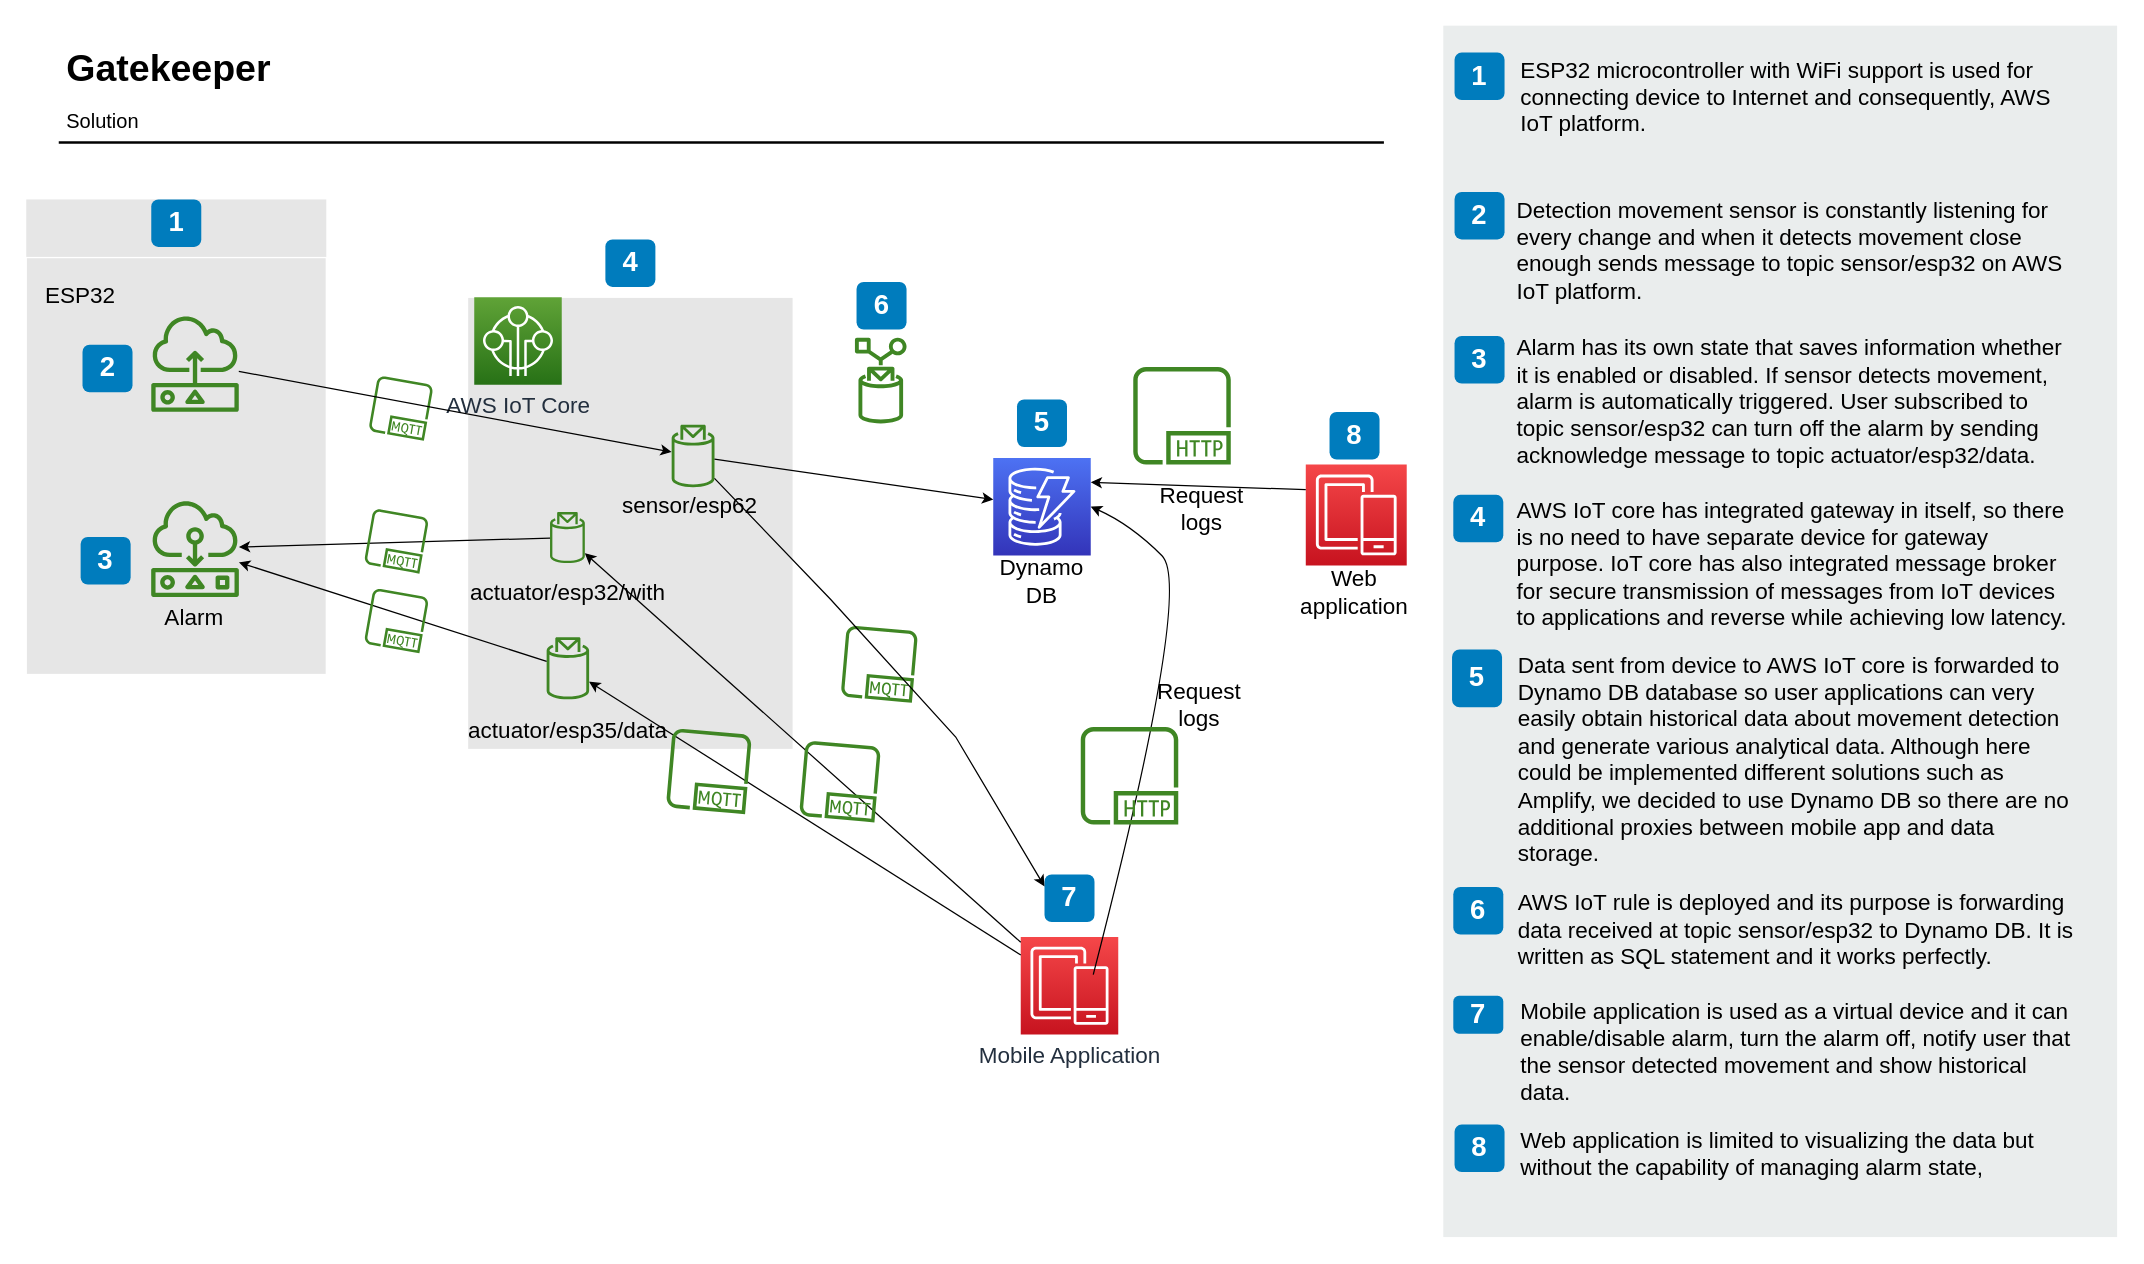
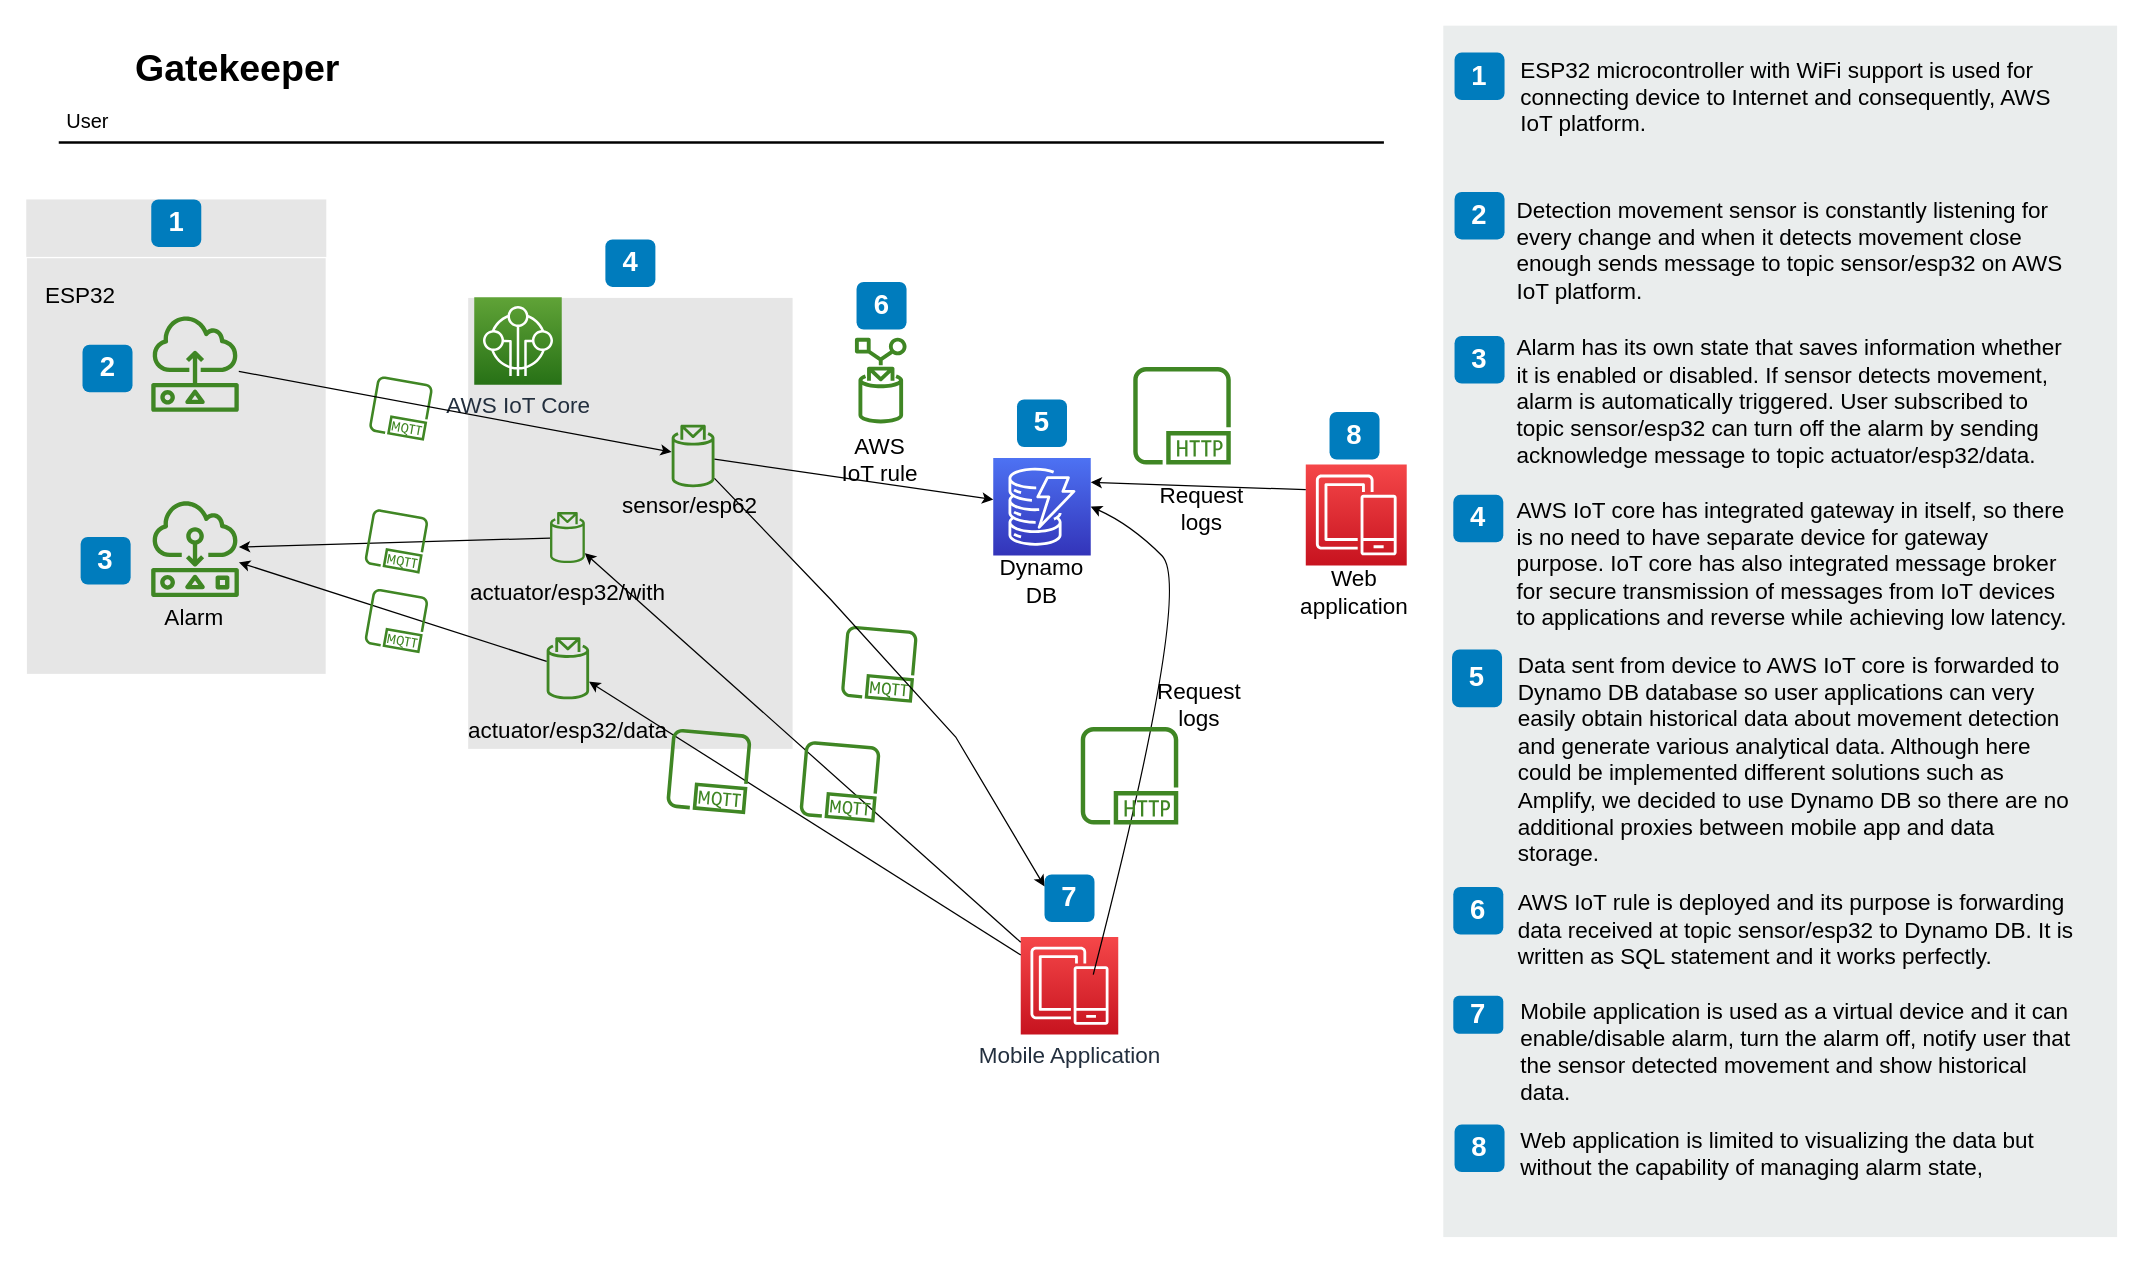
(176, 68) -> (245, 68)
(106, 121) -> (89, 121)
none -> (881, 460)
(568, 731) -> (568, 731)
